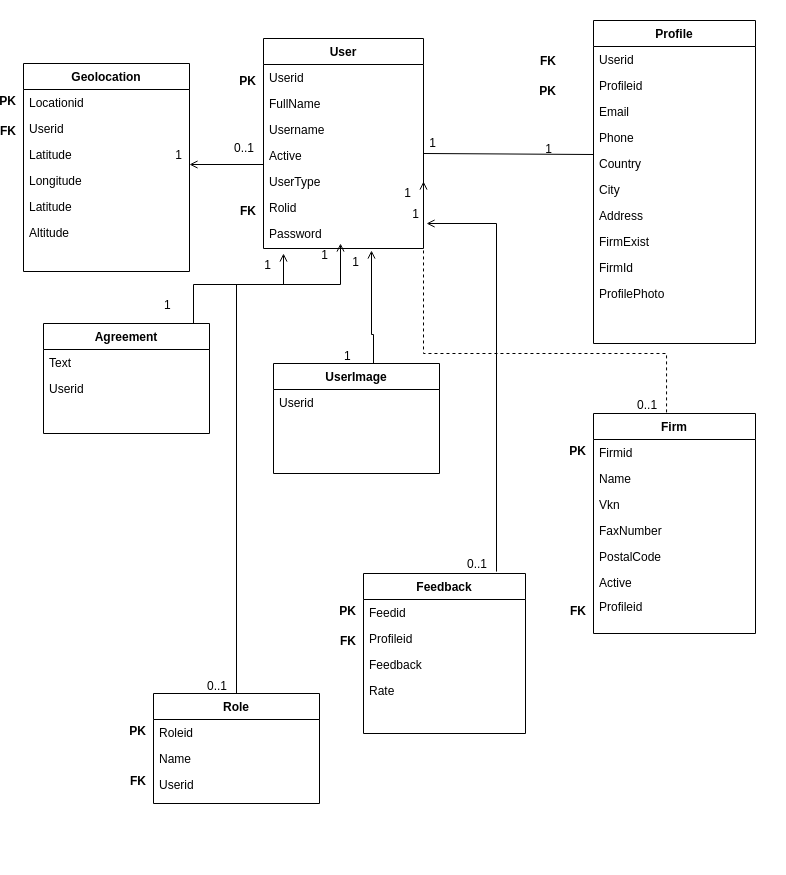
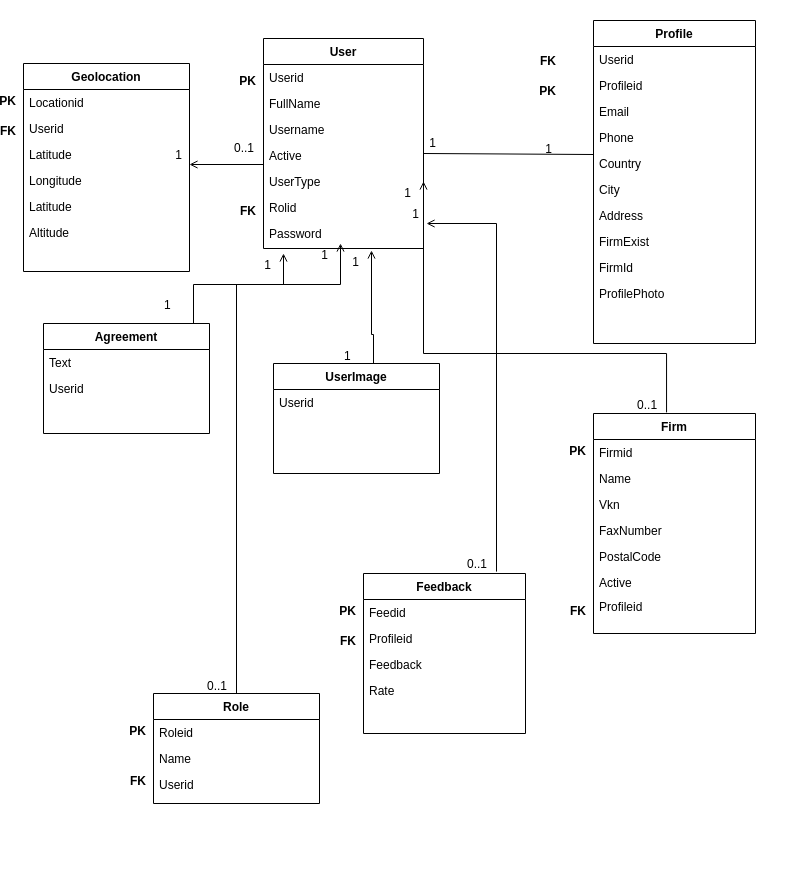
(522, 354) -> (522, 354)
